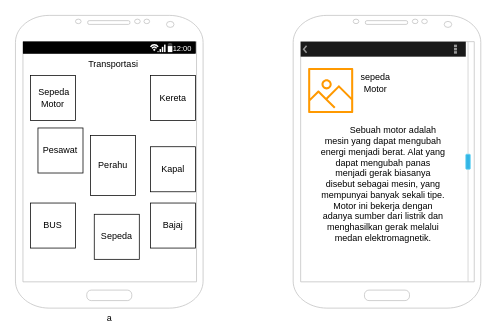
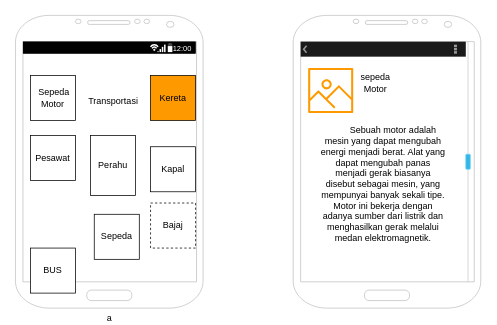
(113, 64) -> (113, 102)
(173, 98) -> (173, 98)
(60, 150) -> (53, 158)
(53, 225) -> (53, 270)
(173, 225) -> (173, 225)
